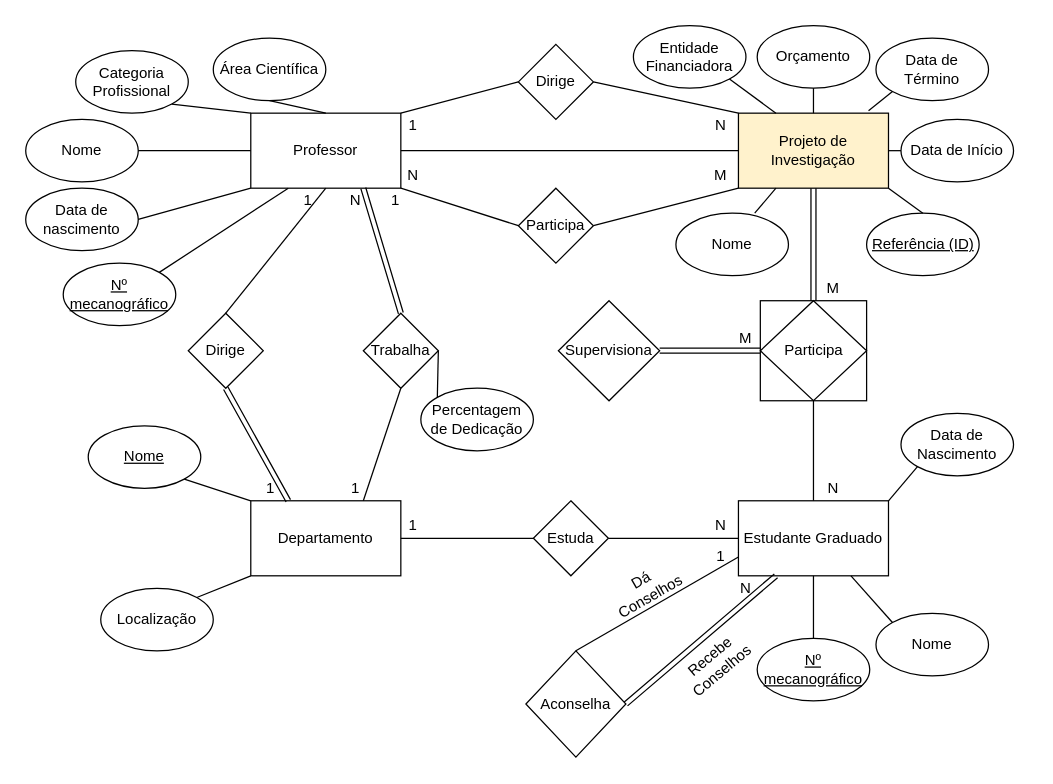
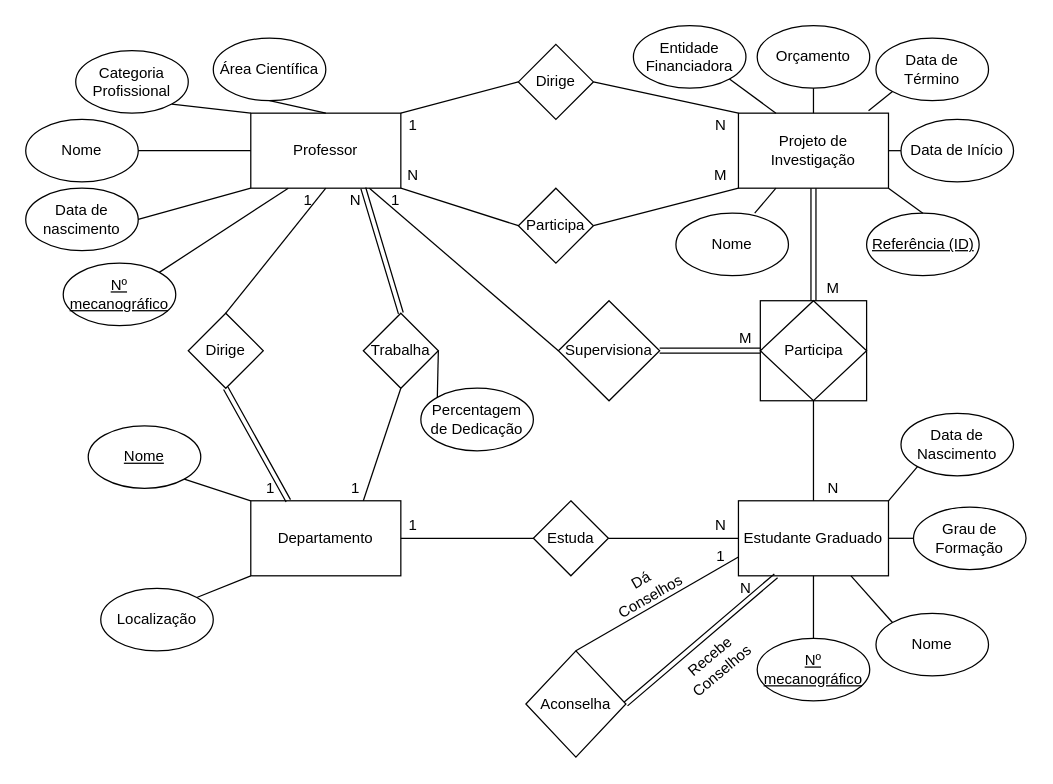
(569, 151) -> (463, 269)
(813, 151) -> (813, 151)
none -> (900, 538)
none -> (969, 538)
